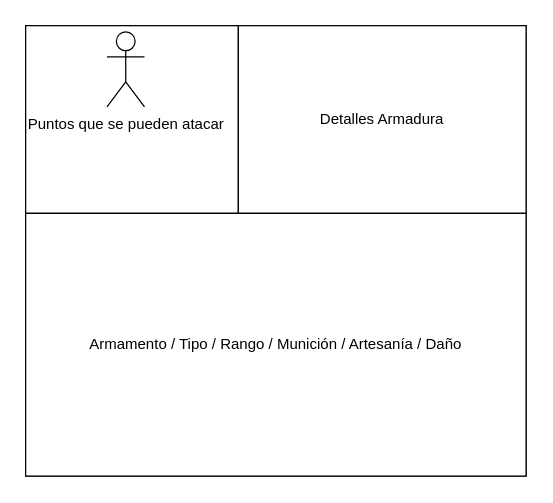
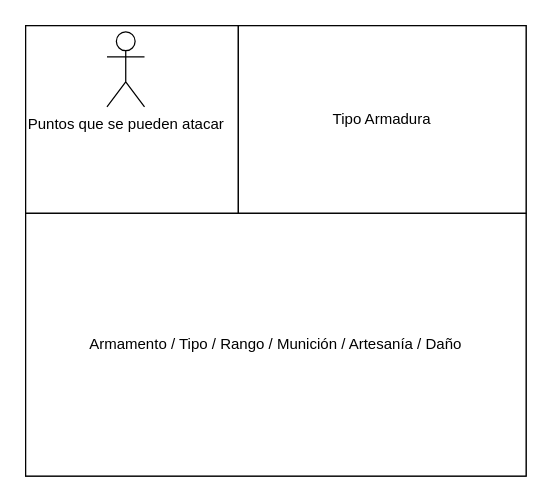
(382, 119) -> (382, 119)
